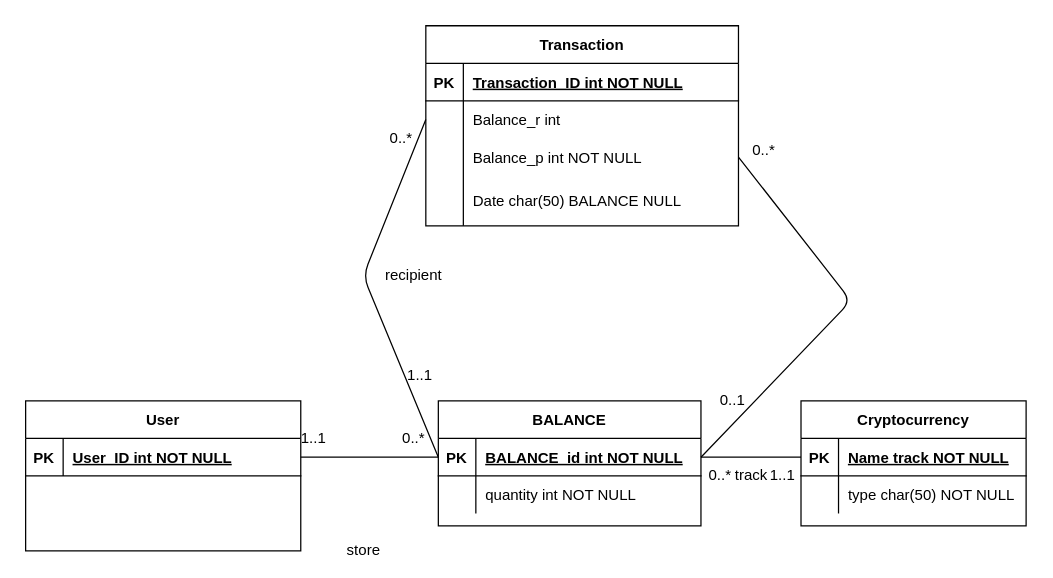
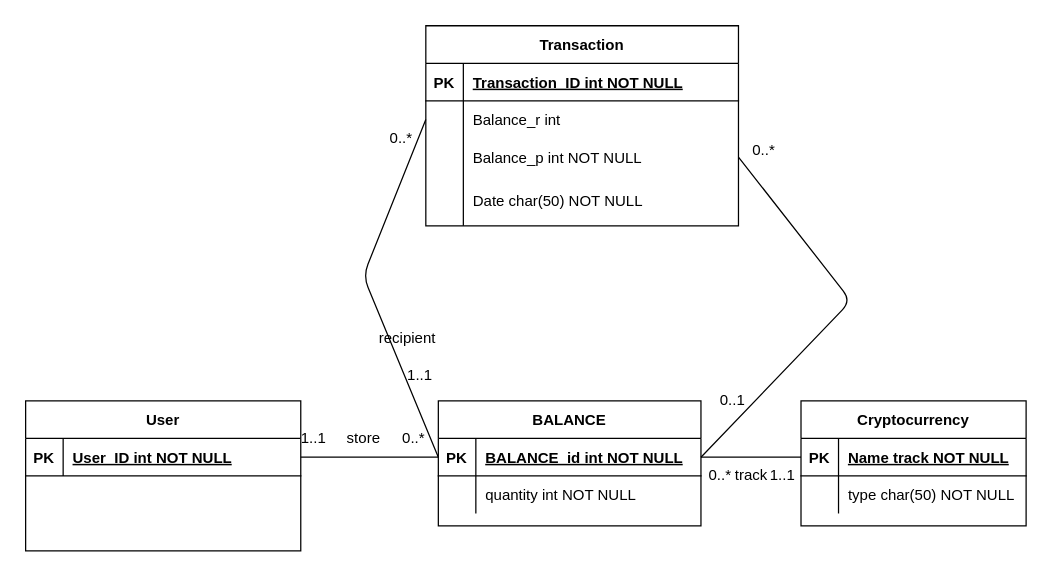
(576, 201) -> (559, 201)
(413, 276) -> (407, 338)
(363, 551) -> (363, 438)
